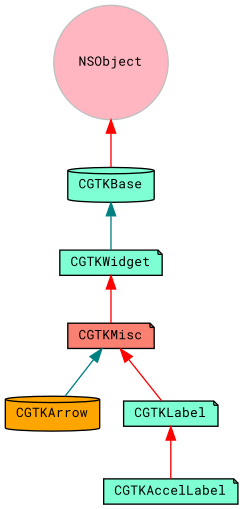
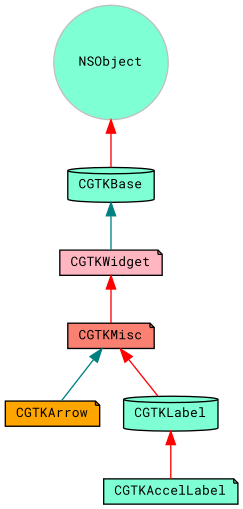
(111, 62) -> (111, 62)
(111, 263) -> (111, 263)
(53, 414) -> (53, 414)
(171, 414) -> (171, 414)
